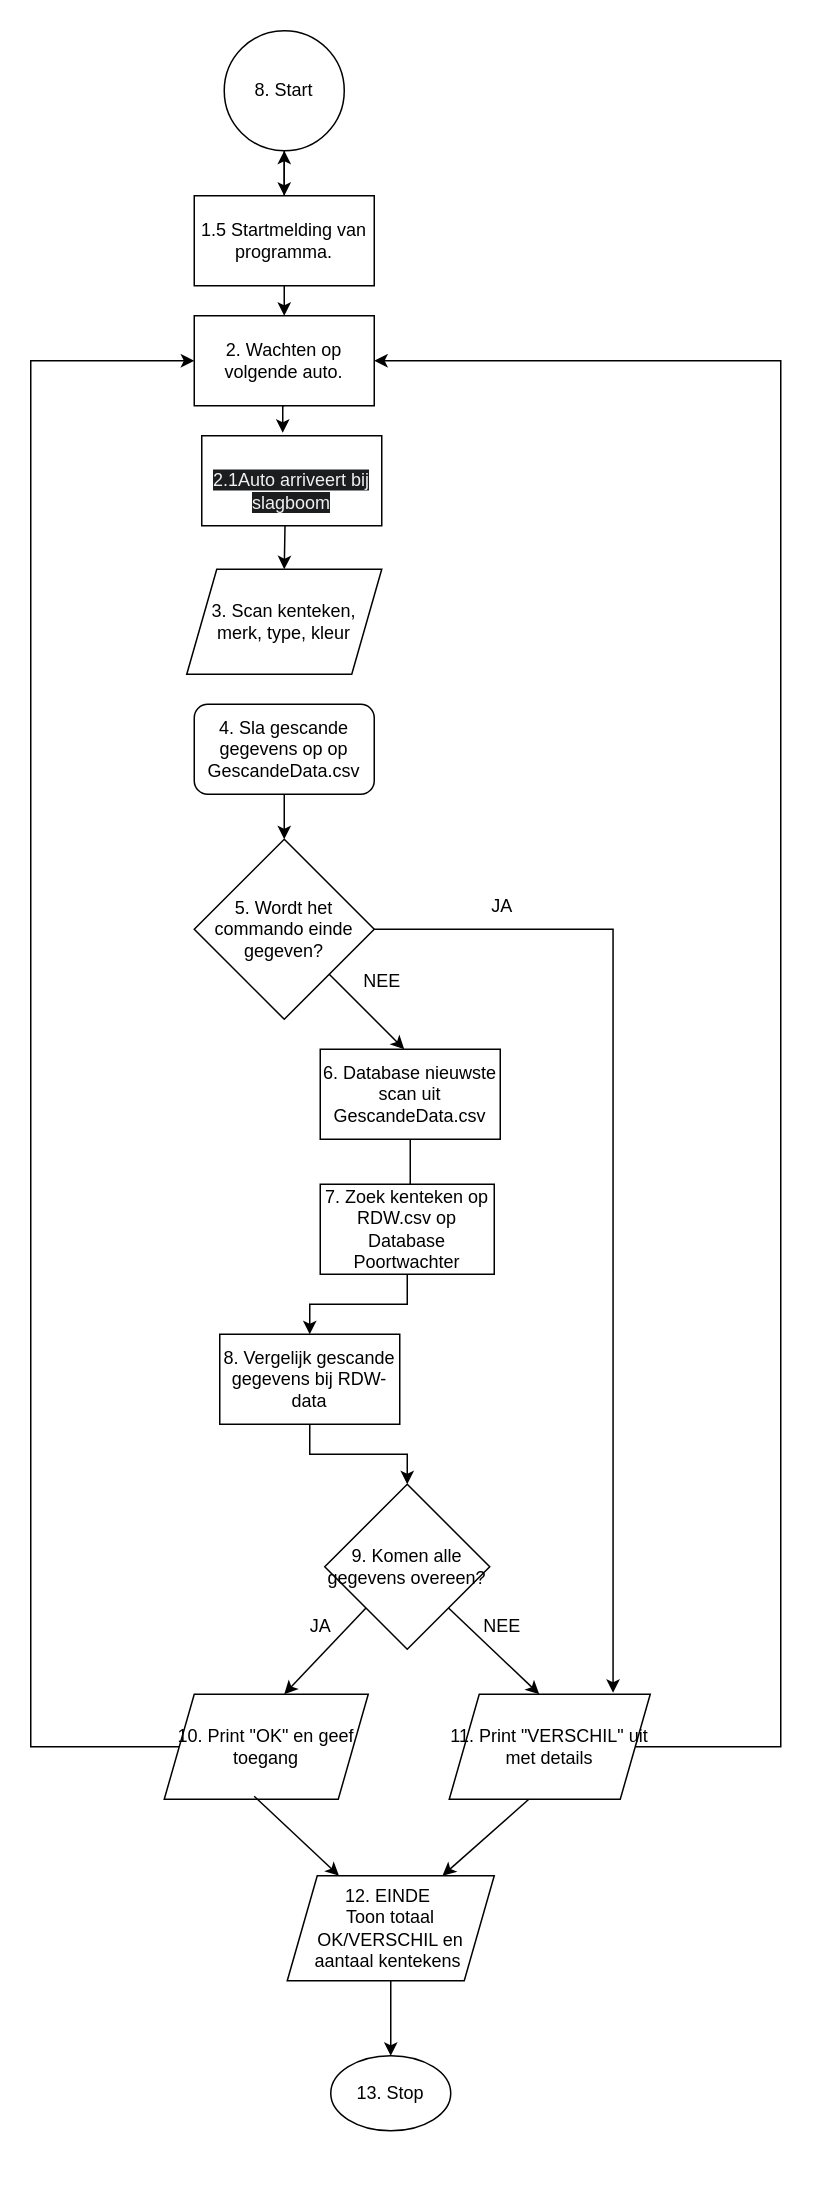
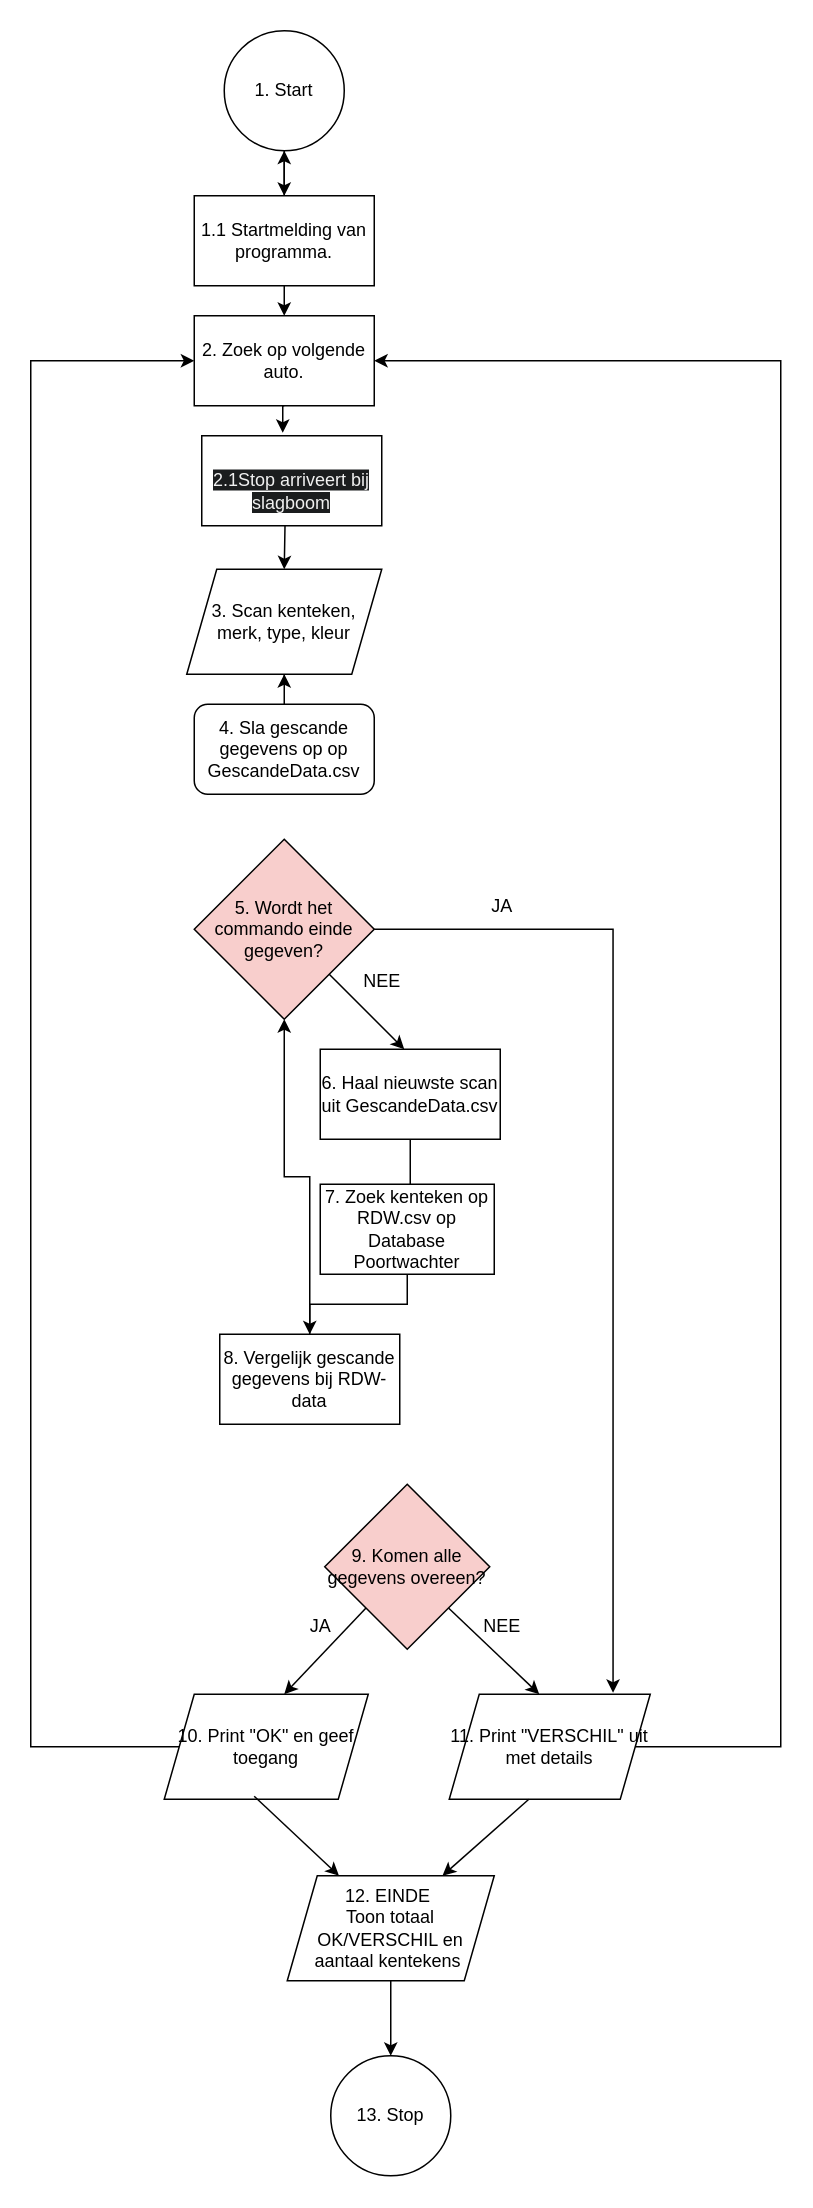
(284, 91) -> (284, 91)
(284, 241) -> (284, 241)
(284, 361) -> (284, 361)
(292, 481) -> (292, 481)
(284, 822) -> (284, 684)
(284, 929) -> (284, 929)
(410, 1094) -> (410, 1094)
(353, 1454) -> (285, 1177)
(407, 1567) -> (407, 1567)
(391, 2093) -> (391, 2116)
